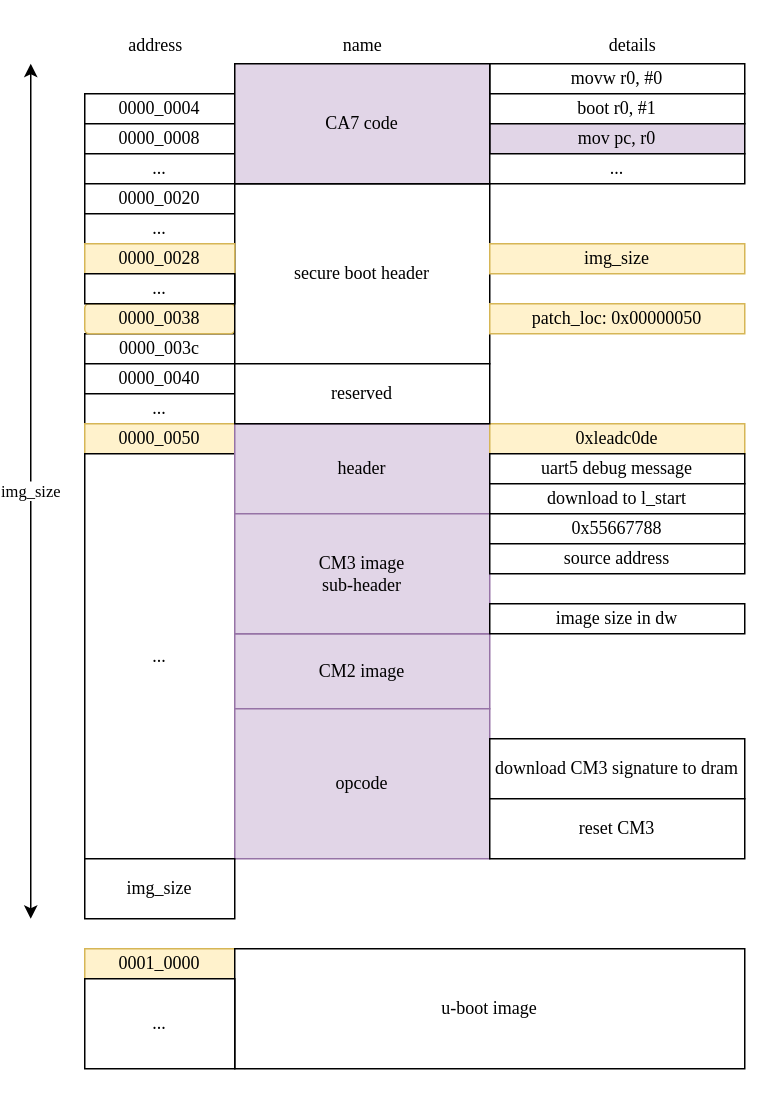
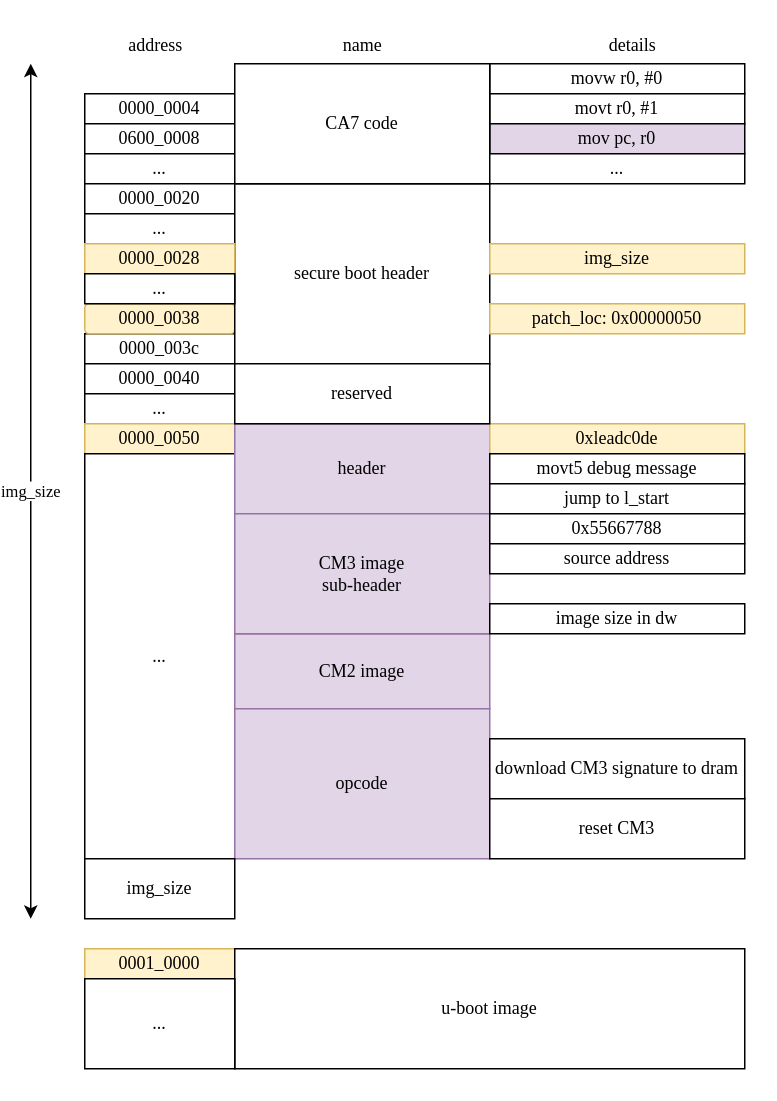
(617, 109) -> (617, 109)
(362, 124) -> (362, 124)
(160, 139) -> (160, 139)
(617, 469) -> (617, 469)
(617, 499) -> (617, 499)
